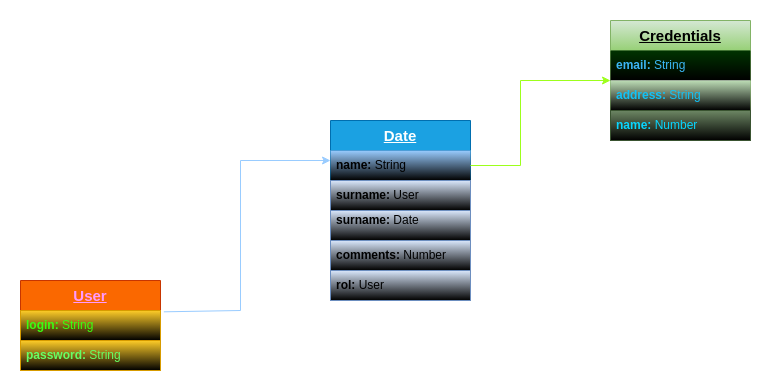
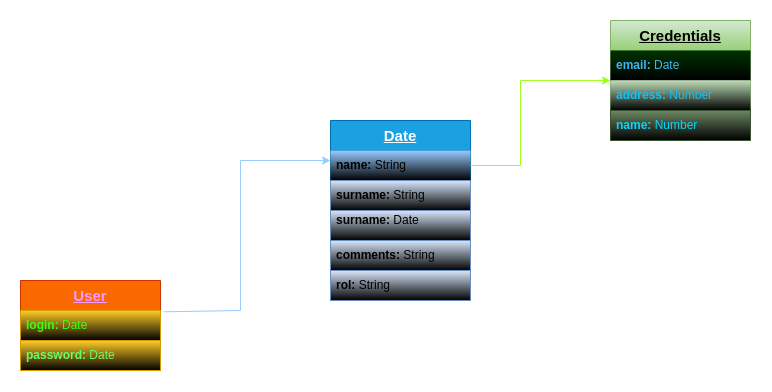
(652, 66) -> (647, 66)
(662, 96) -> (664, 96)
(377, 196) -> (382, 196)
(387, 256) -> (386, 256)
(362, 286) -> (367, 286)
(62, 326) -> (57, 326)
(76, 356) -> (70, 356)
